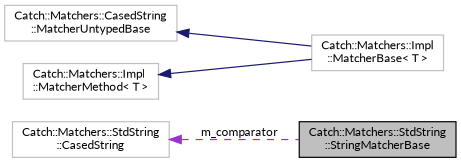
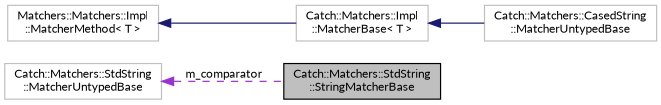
(250, 40) -> (463, 23)
(91, 81) -> (83, 23)
(91, 140) -> (83, 81)
